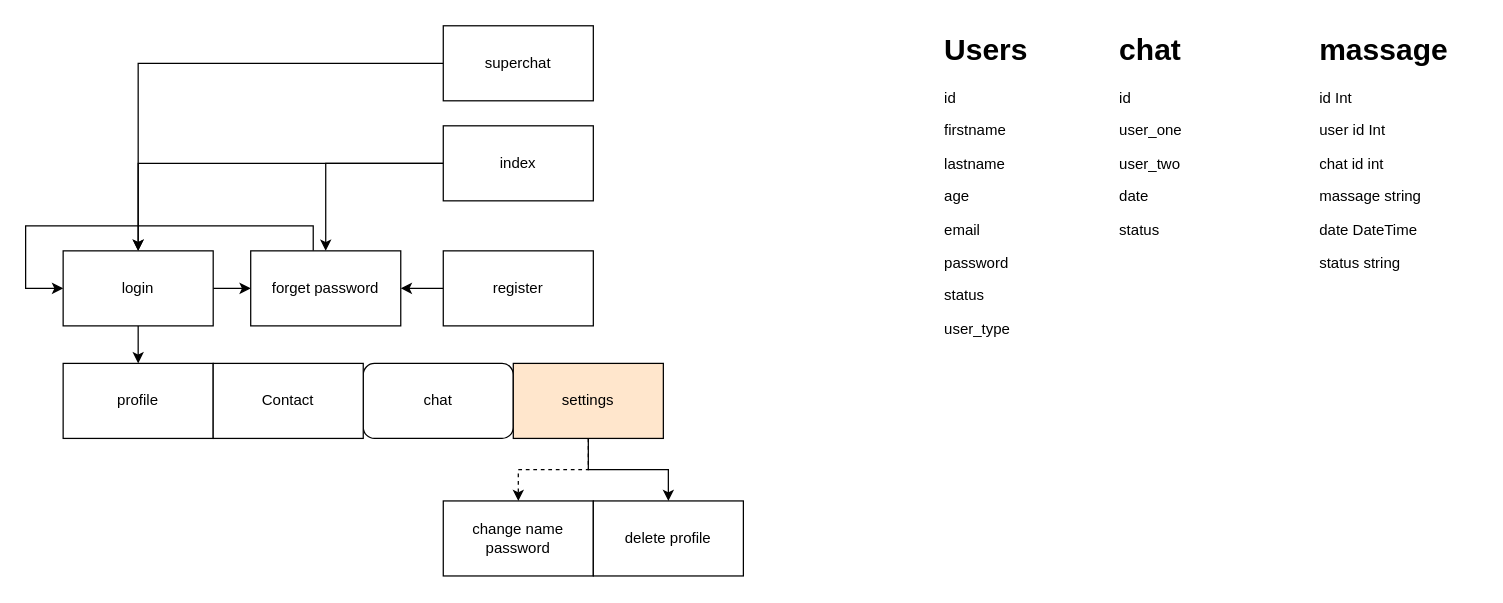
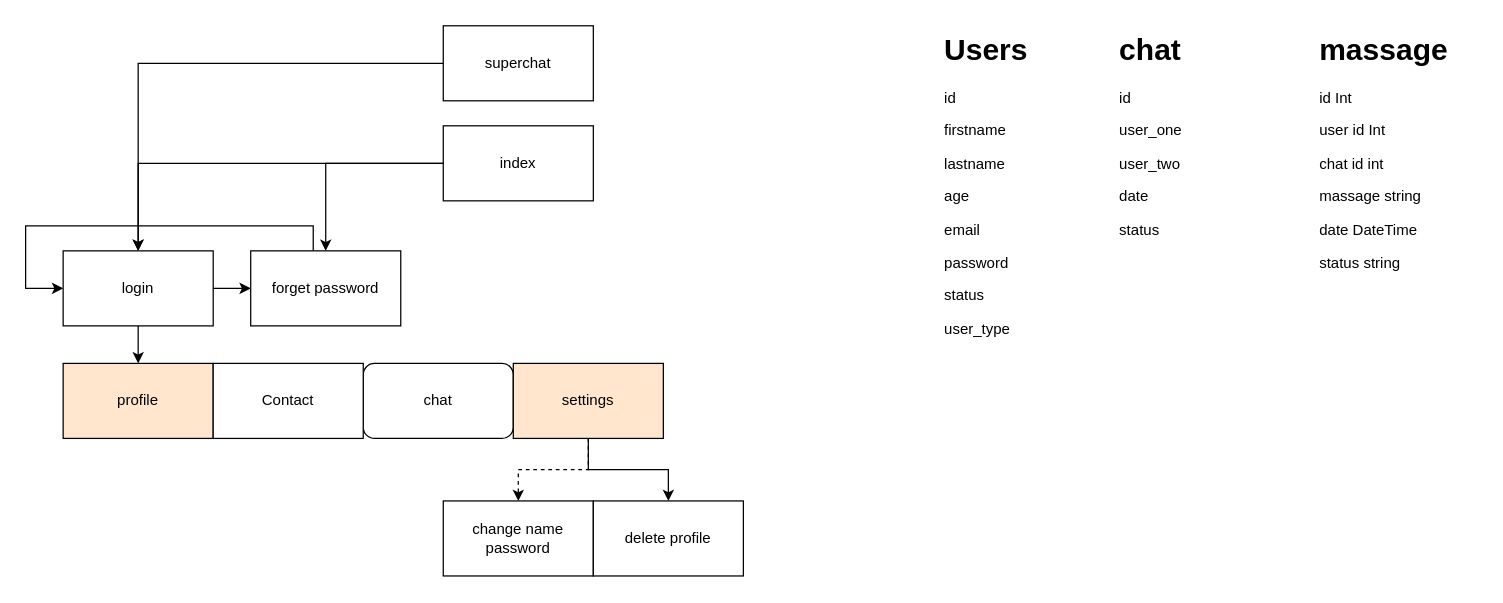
(419, 288) -> none
(518, 288) -> none
(138, 401) -> (138, 401)
